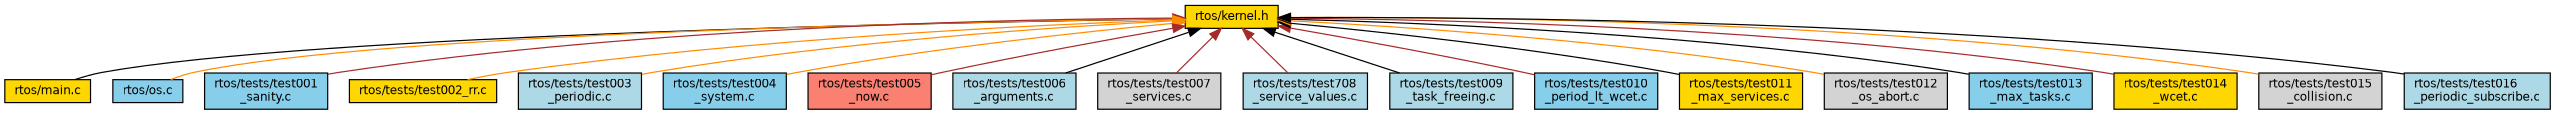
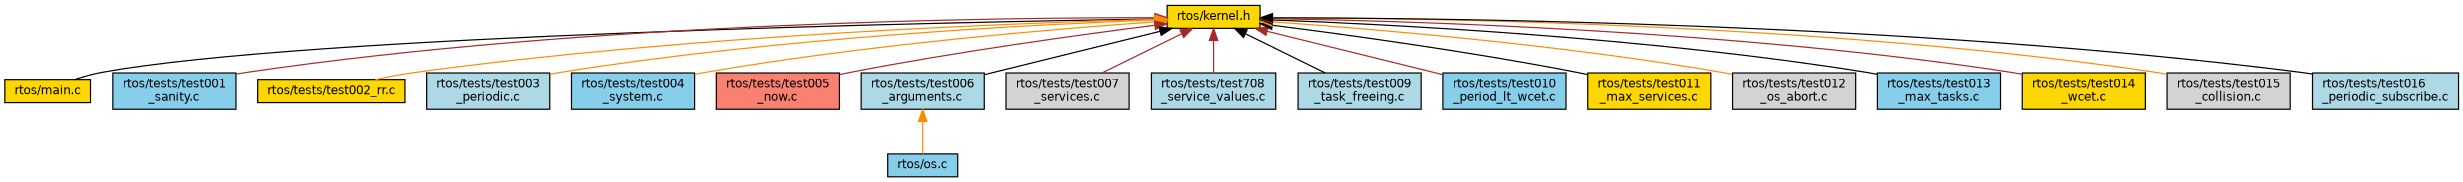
(670, 32) -> (923, 138)
